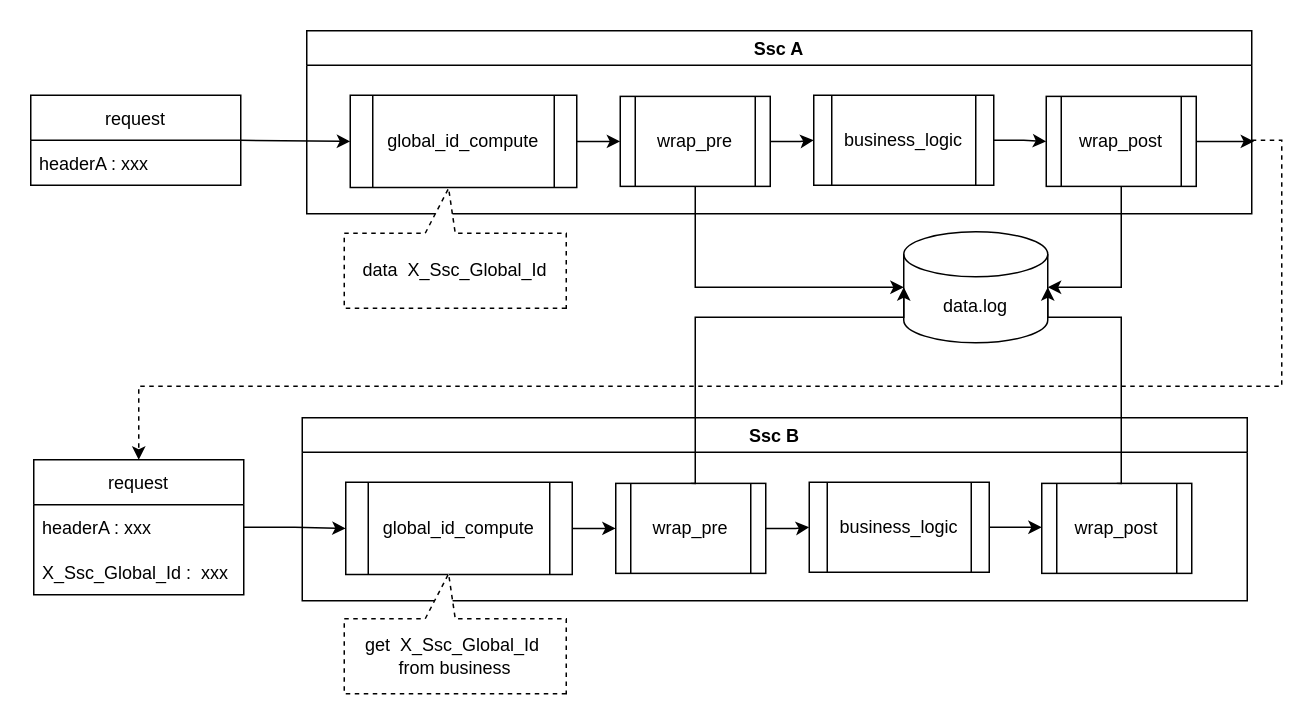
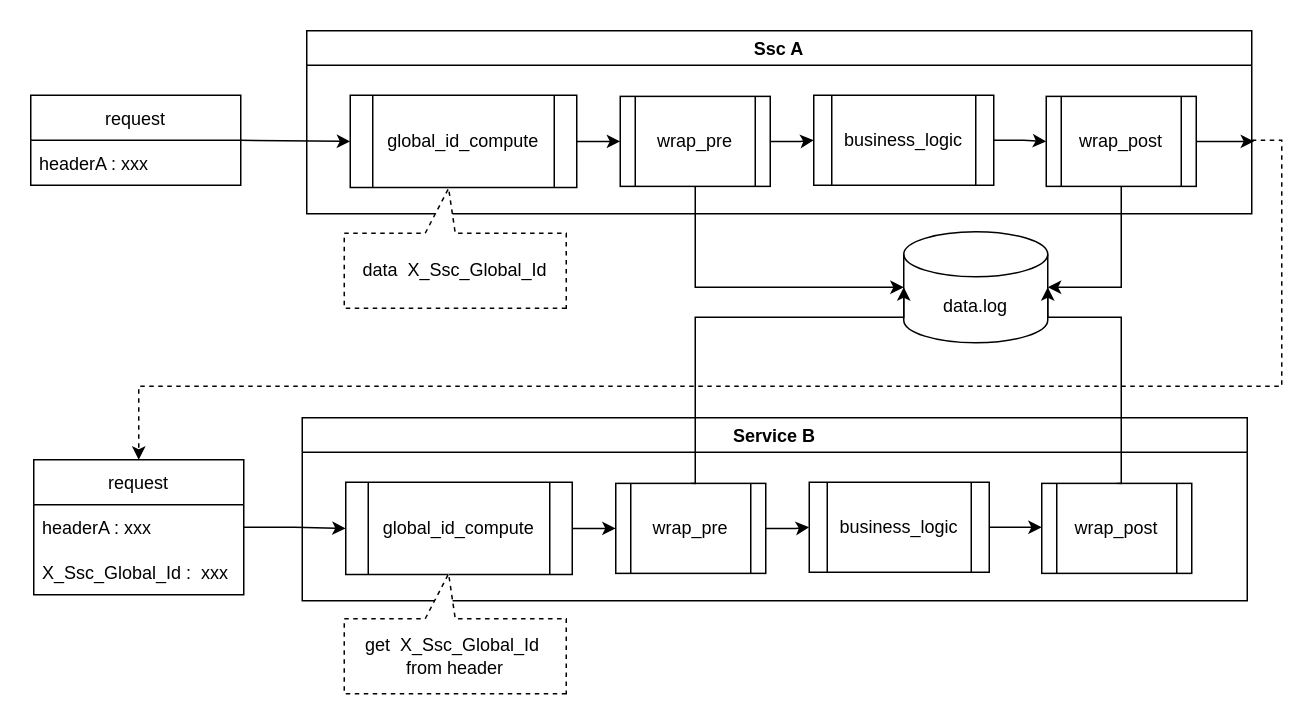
(774, 436) -> (774, 436)
(455, 656) -> (455, 656)
